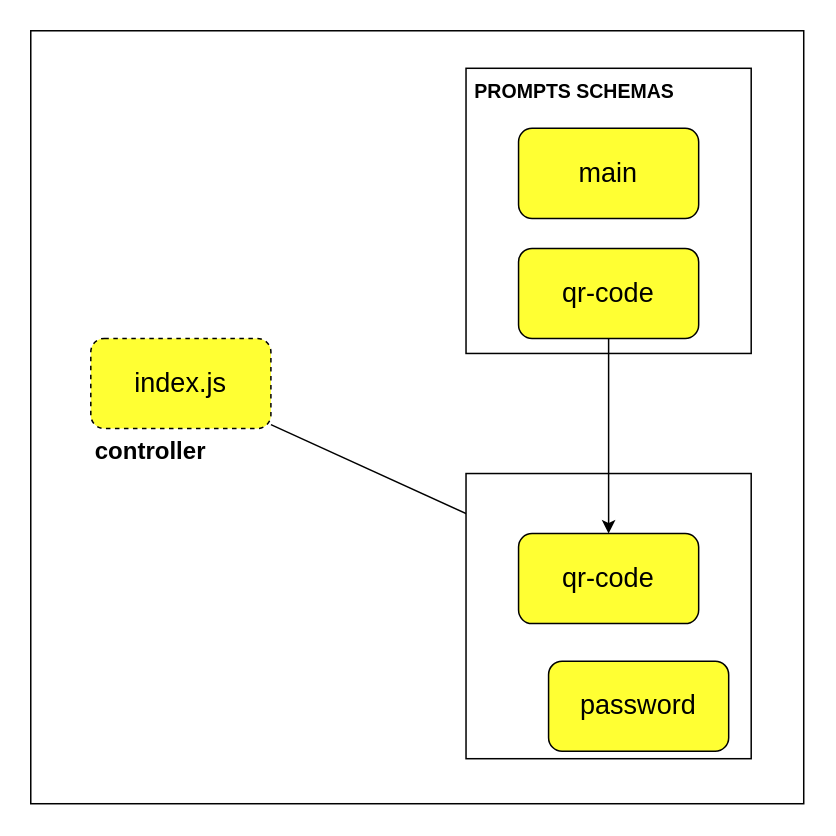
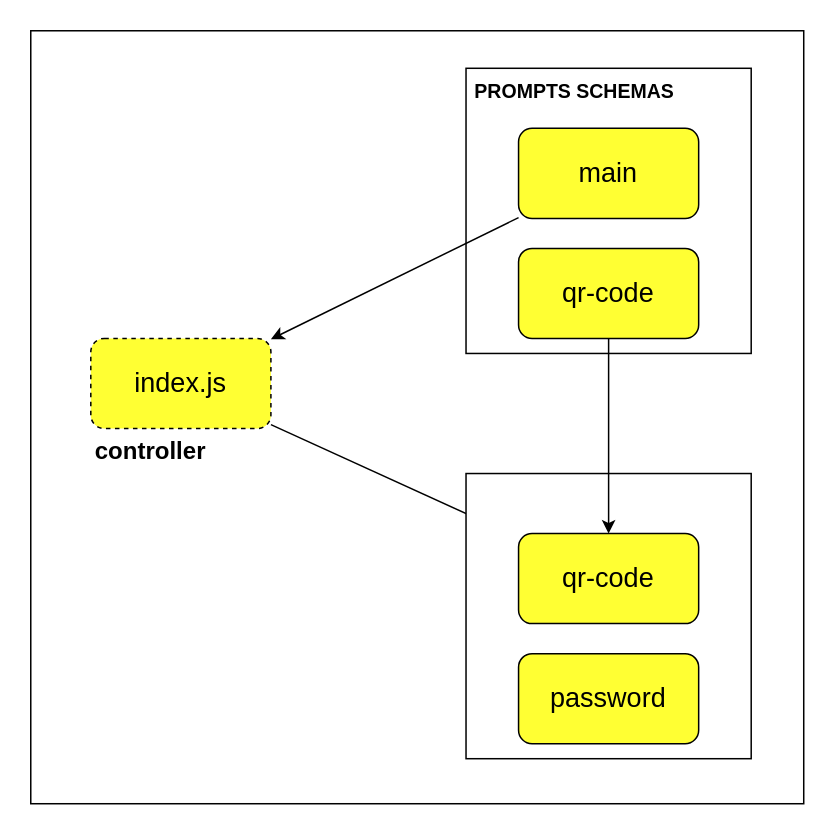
none -> (399, 276)
(638, 706) -> (608, 698)
